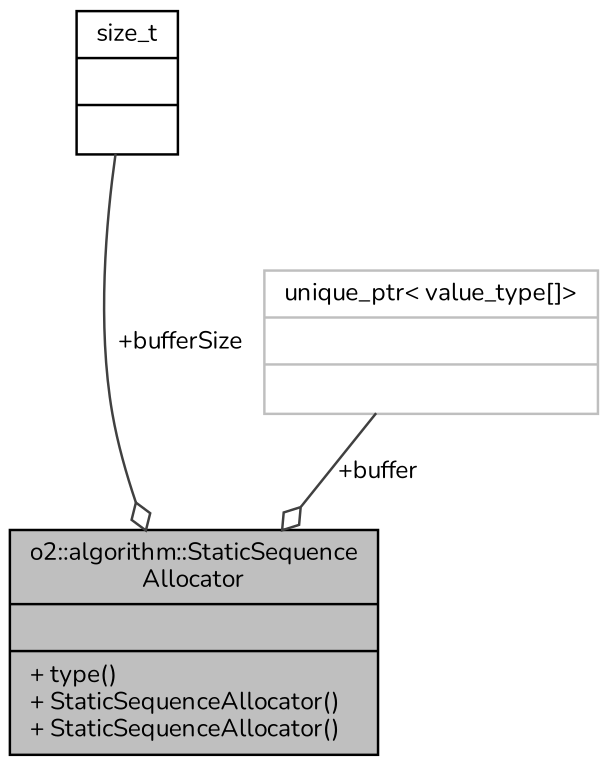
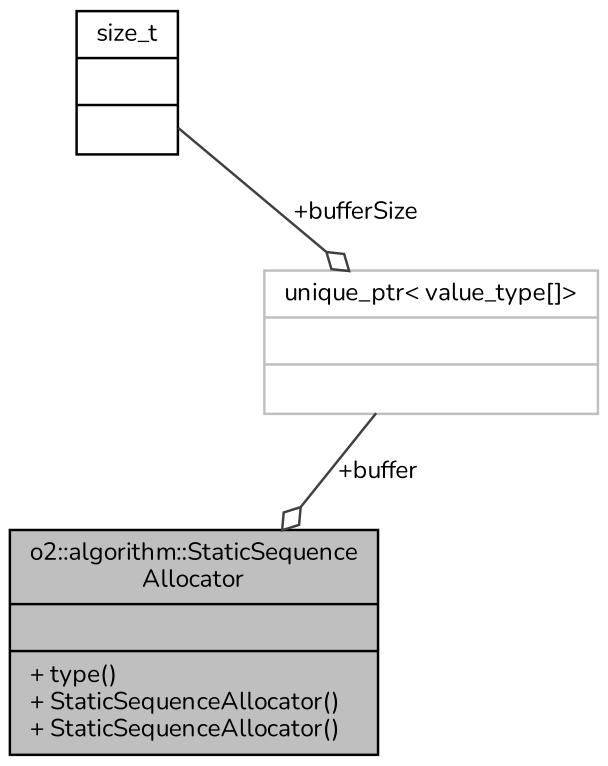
(105, 330) -> (252, 190)
